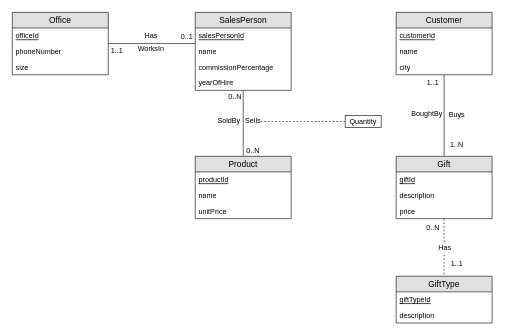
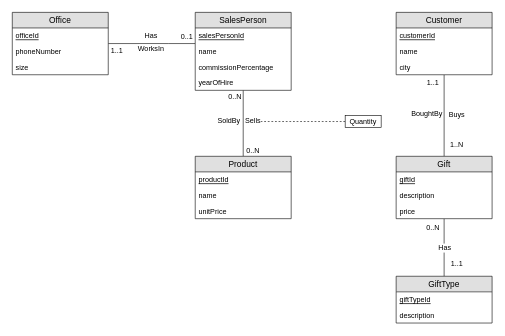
(444, 244) -> (444, 244)
